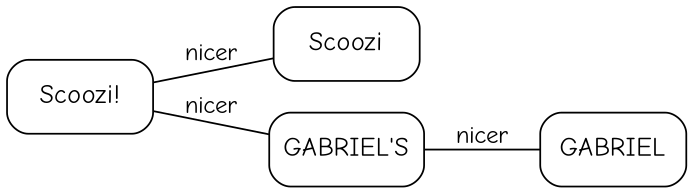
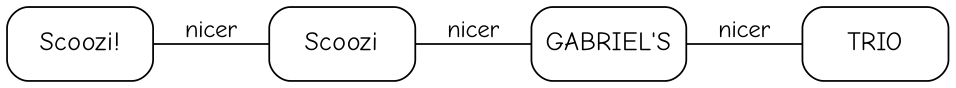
(211, 123) -> (474, 44)
(613, 150) -> (875, 44)
